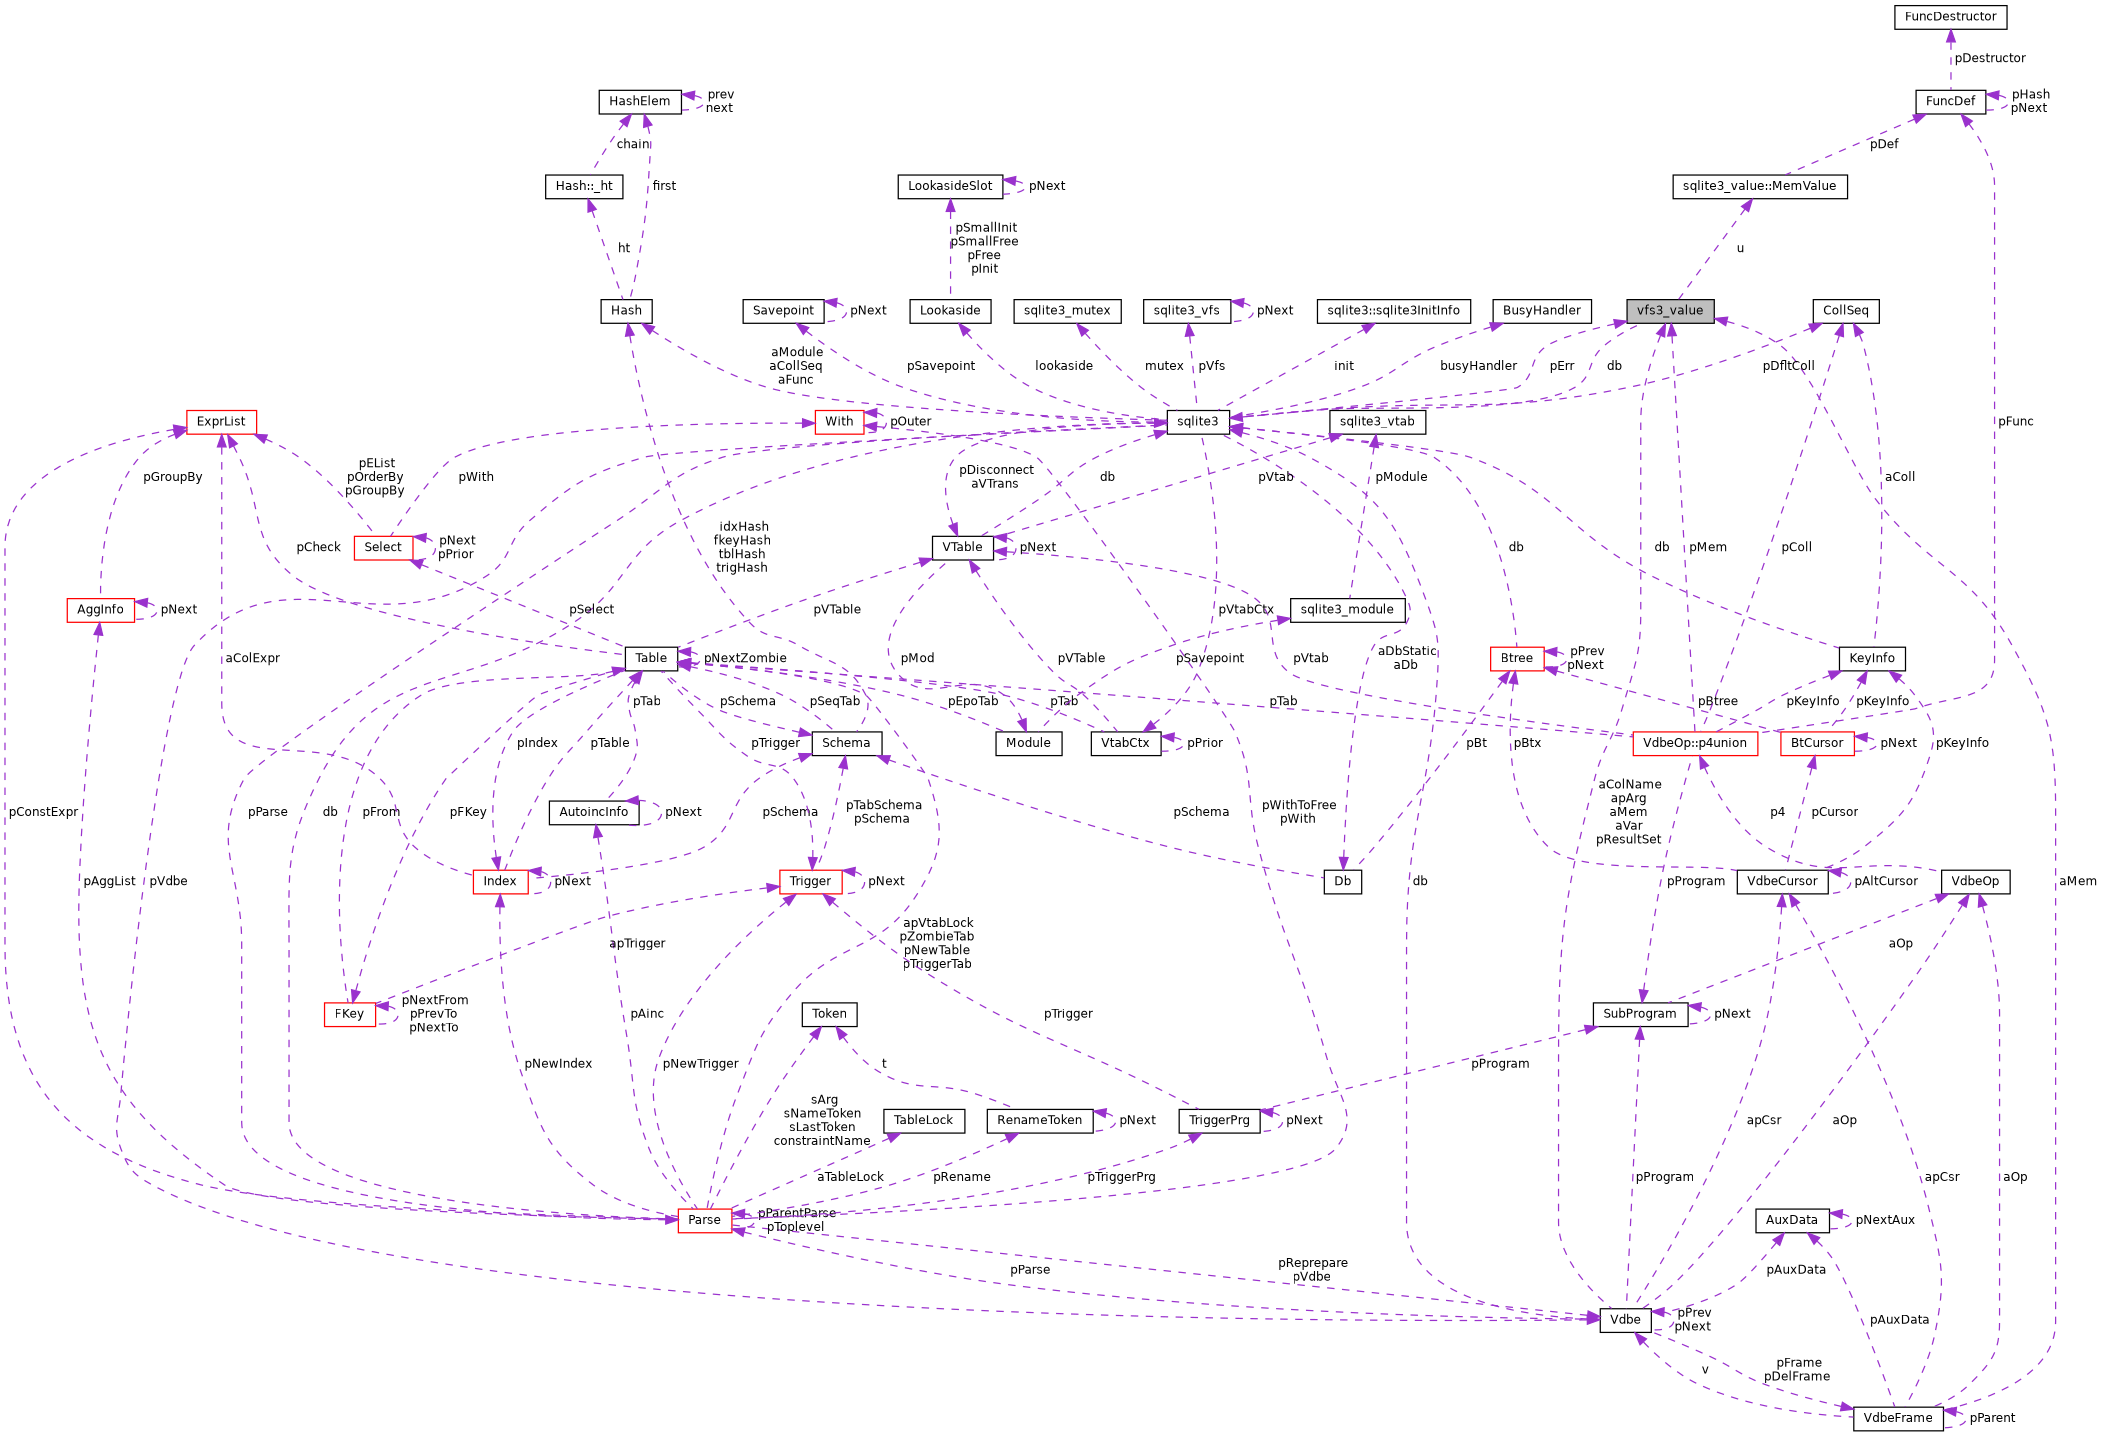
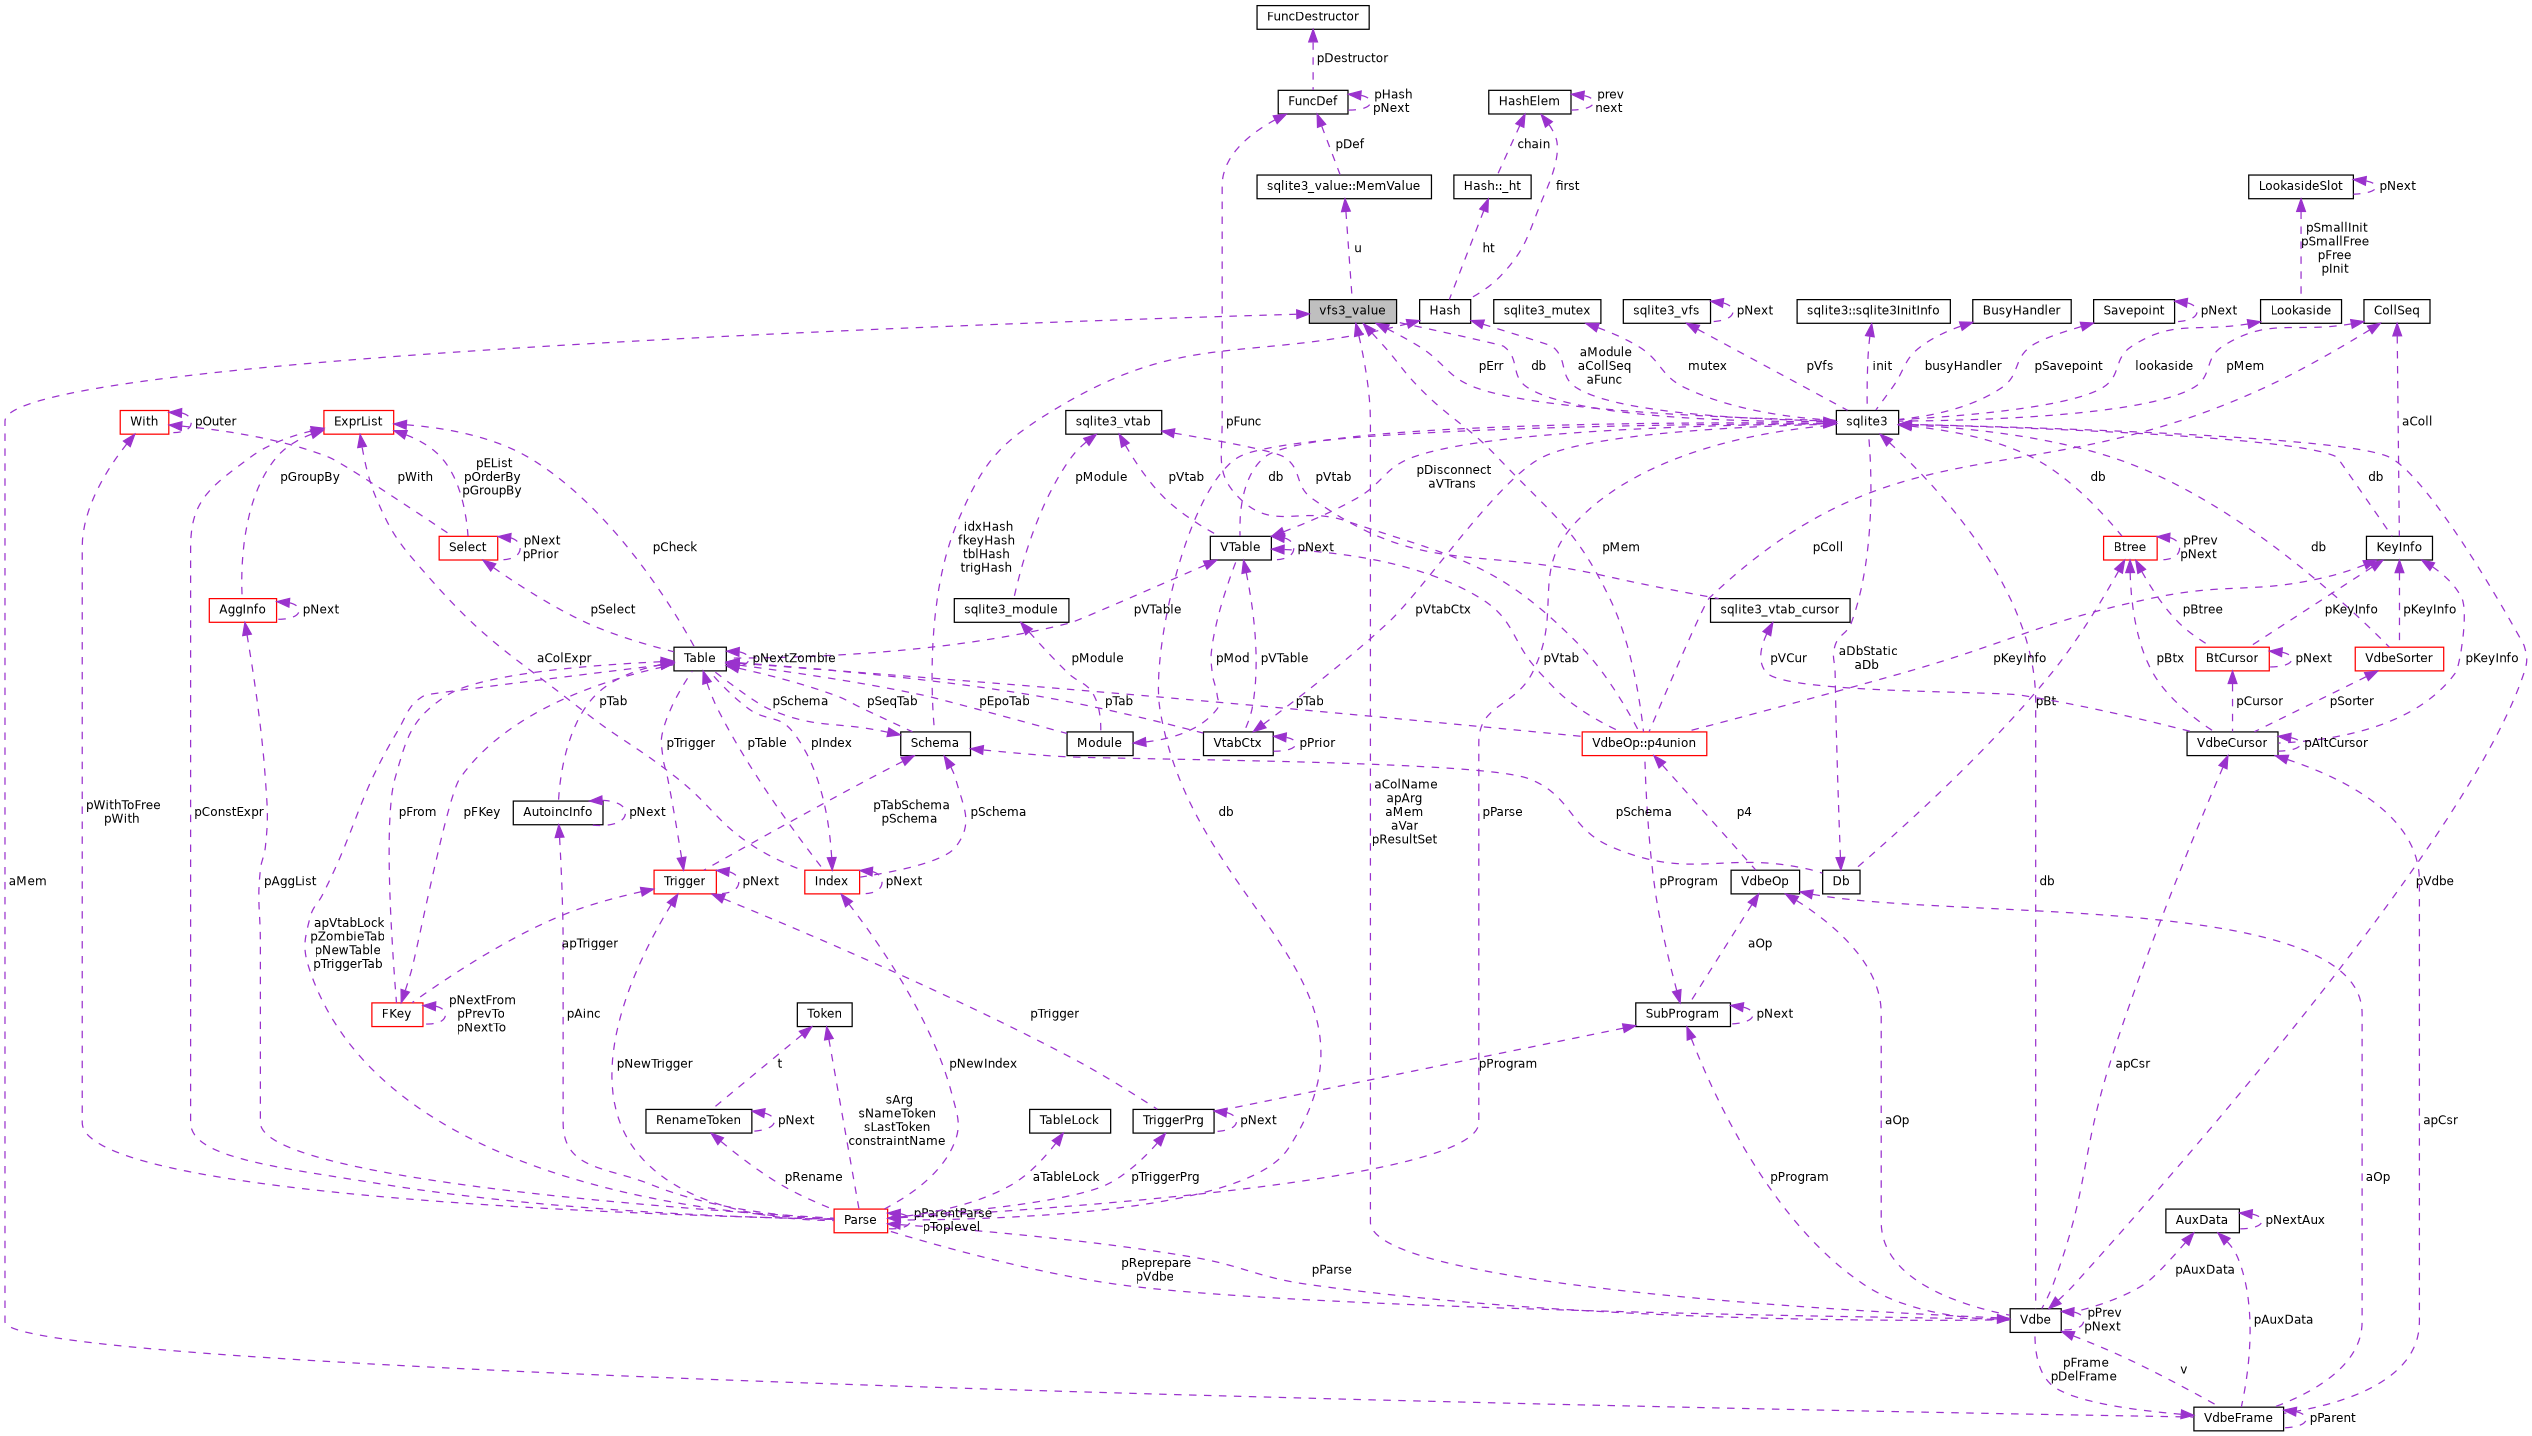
(1788, 367) -> (2244, 367)
none -> (1780, 610)
(1208, 659) -> (1096, 659)
none -> (2399, 659)
